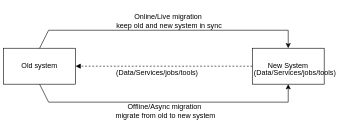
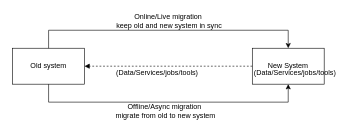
(39, 66) -> (48, 66)
